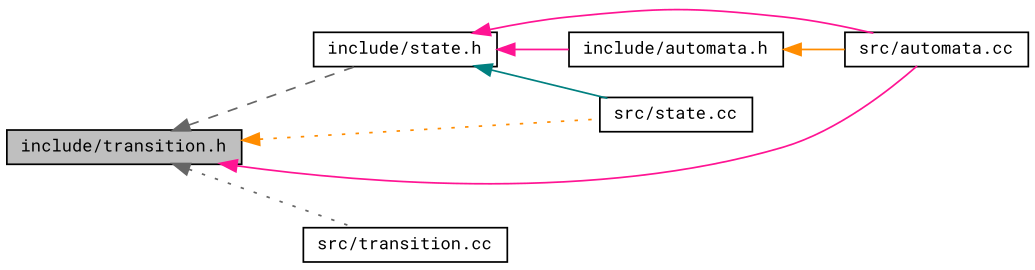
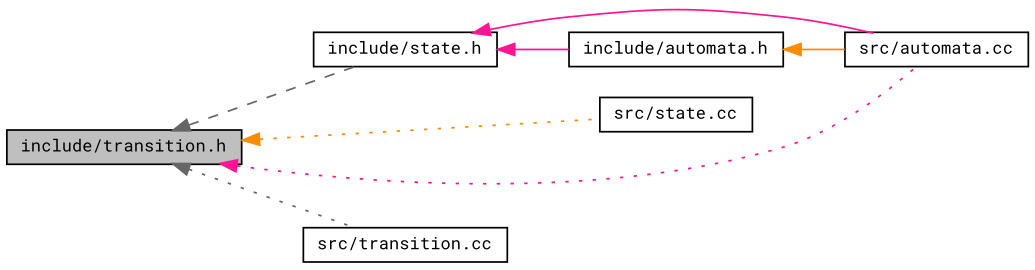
(549, 84) -> none
(590, 180) -> (590, 180)
